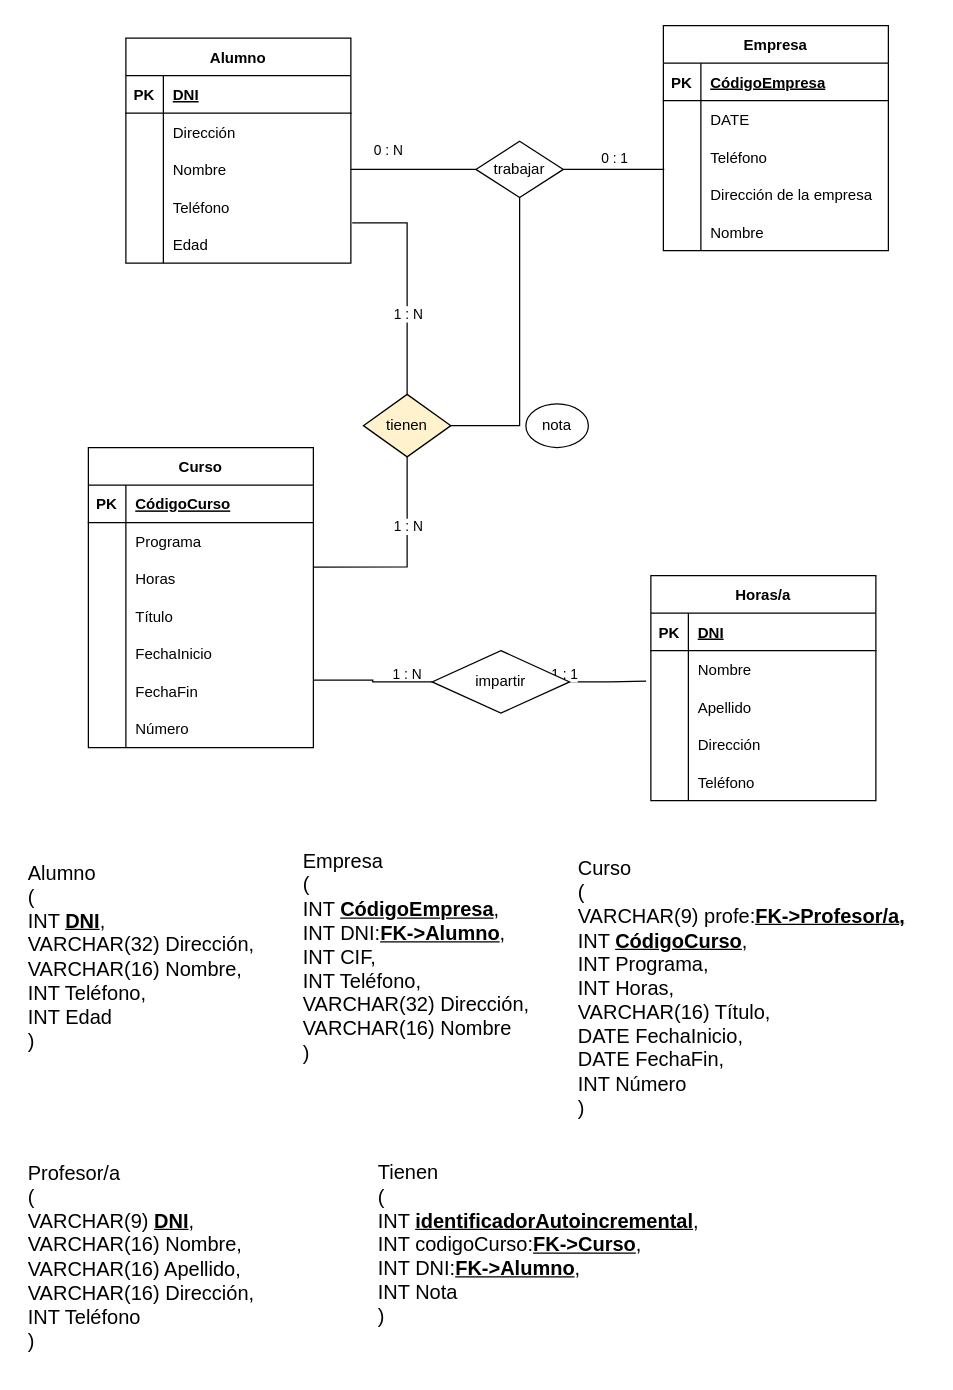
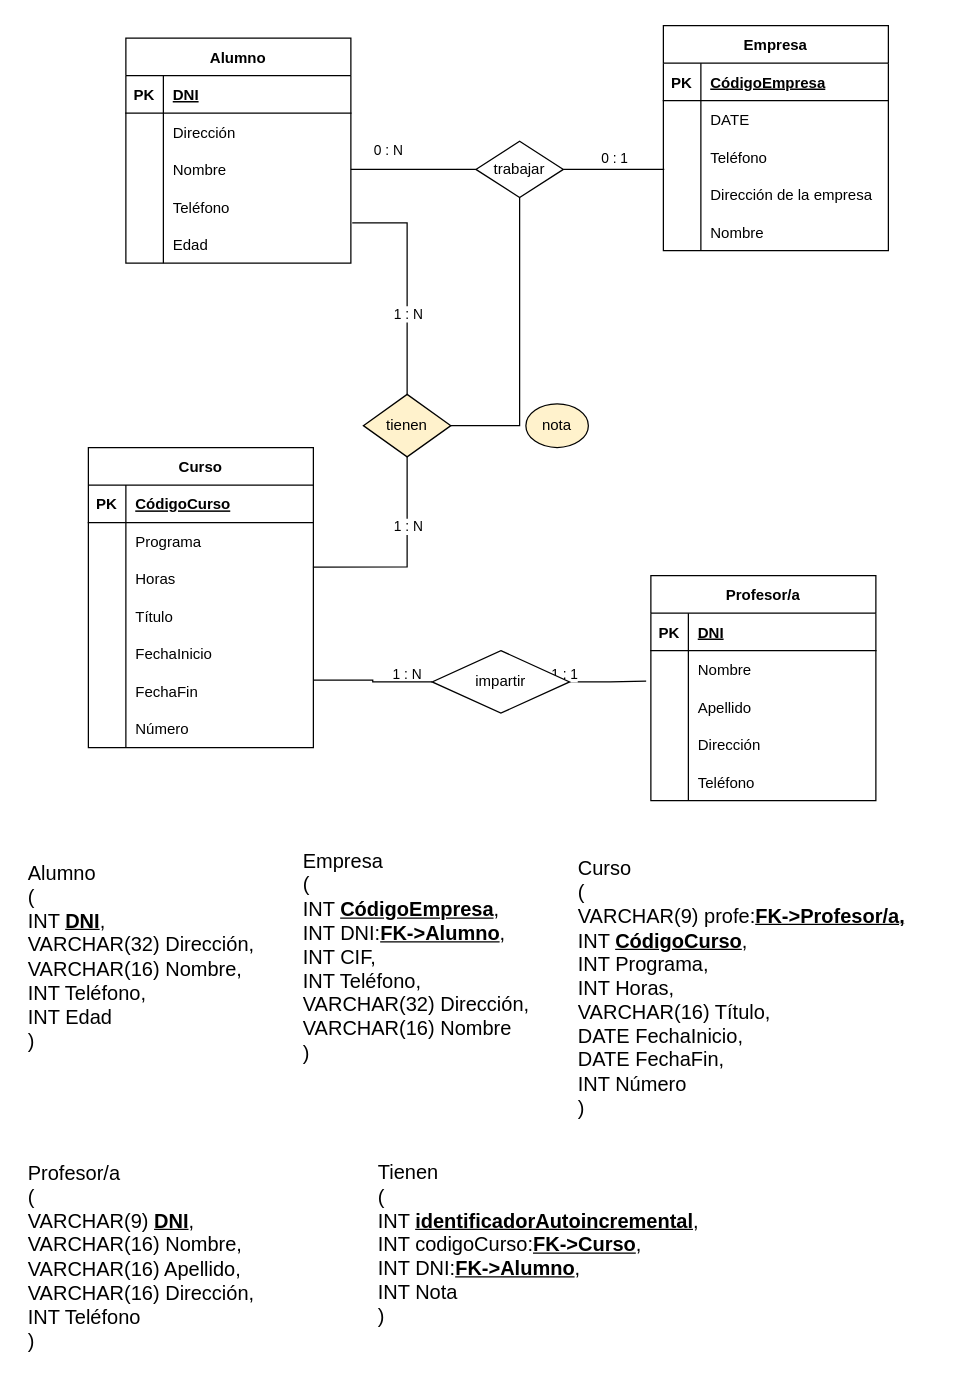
(557, 426) -> (557, 426)
(763, 595) -> (763, 595)
